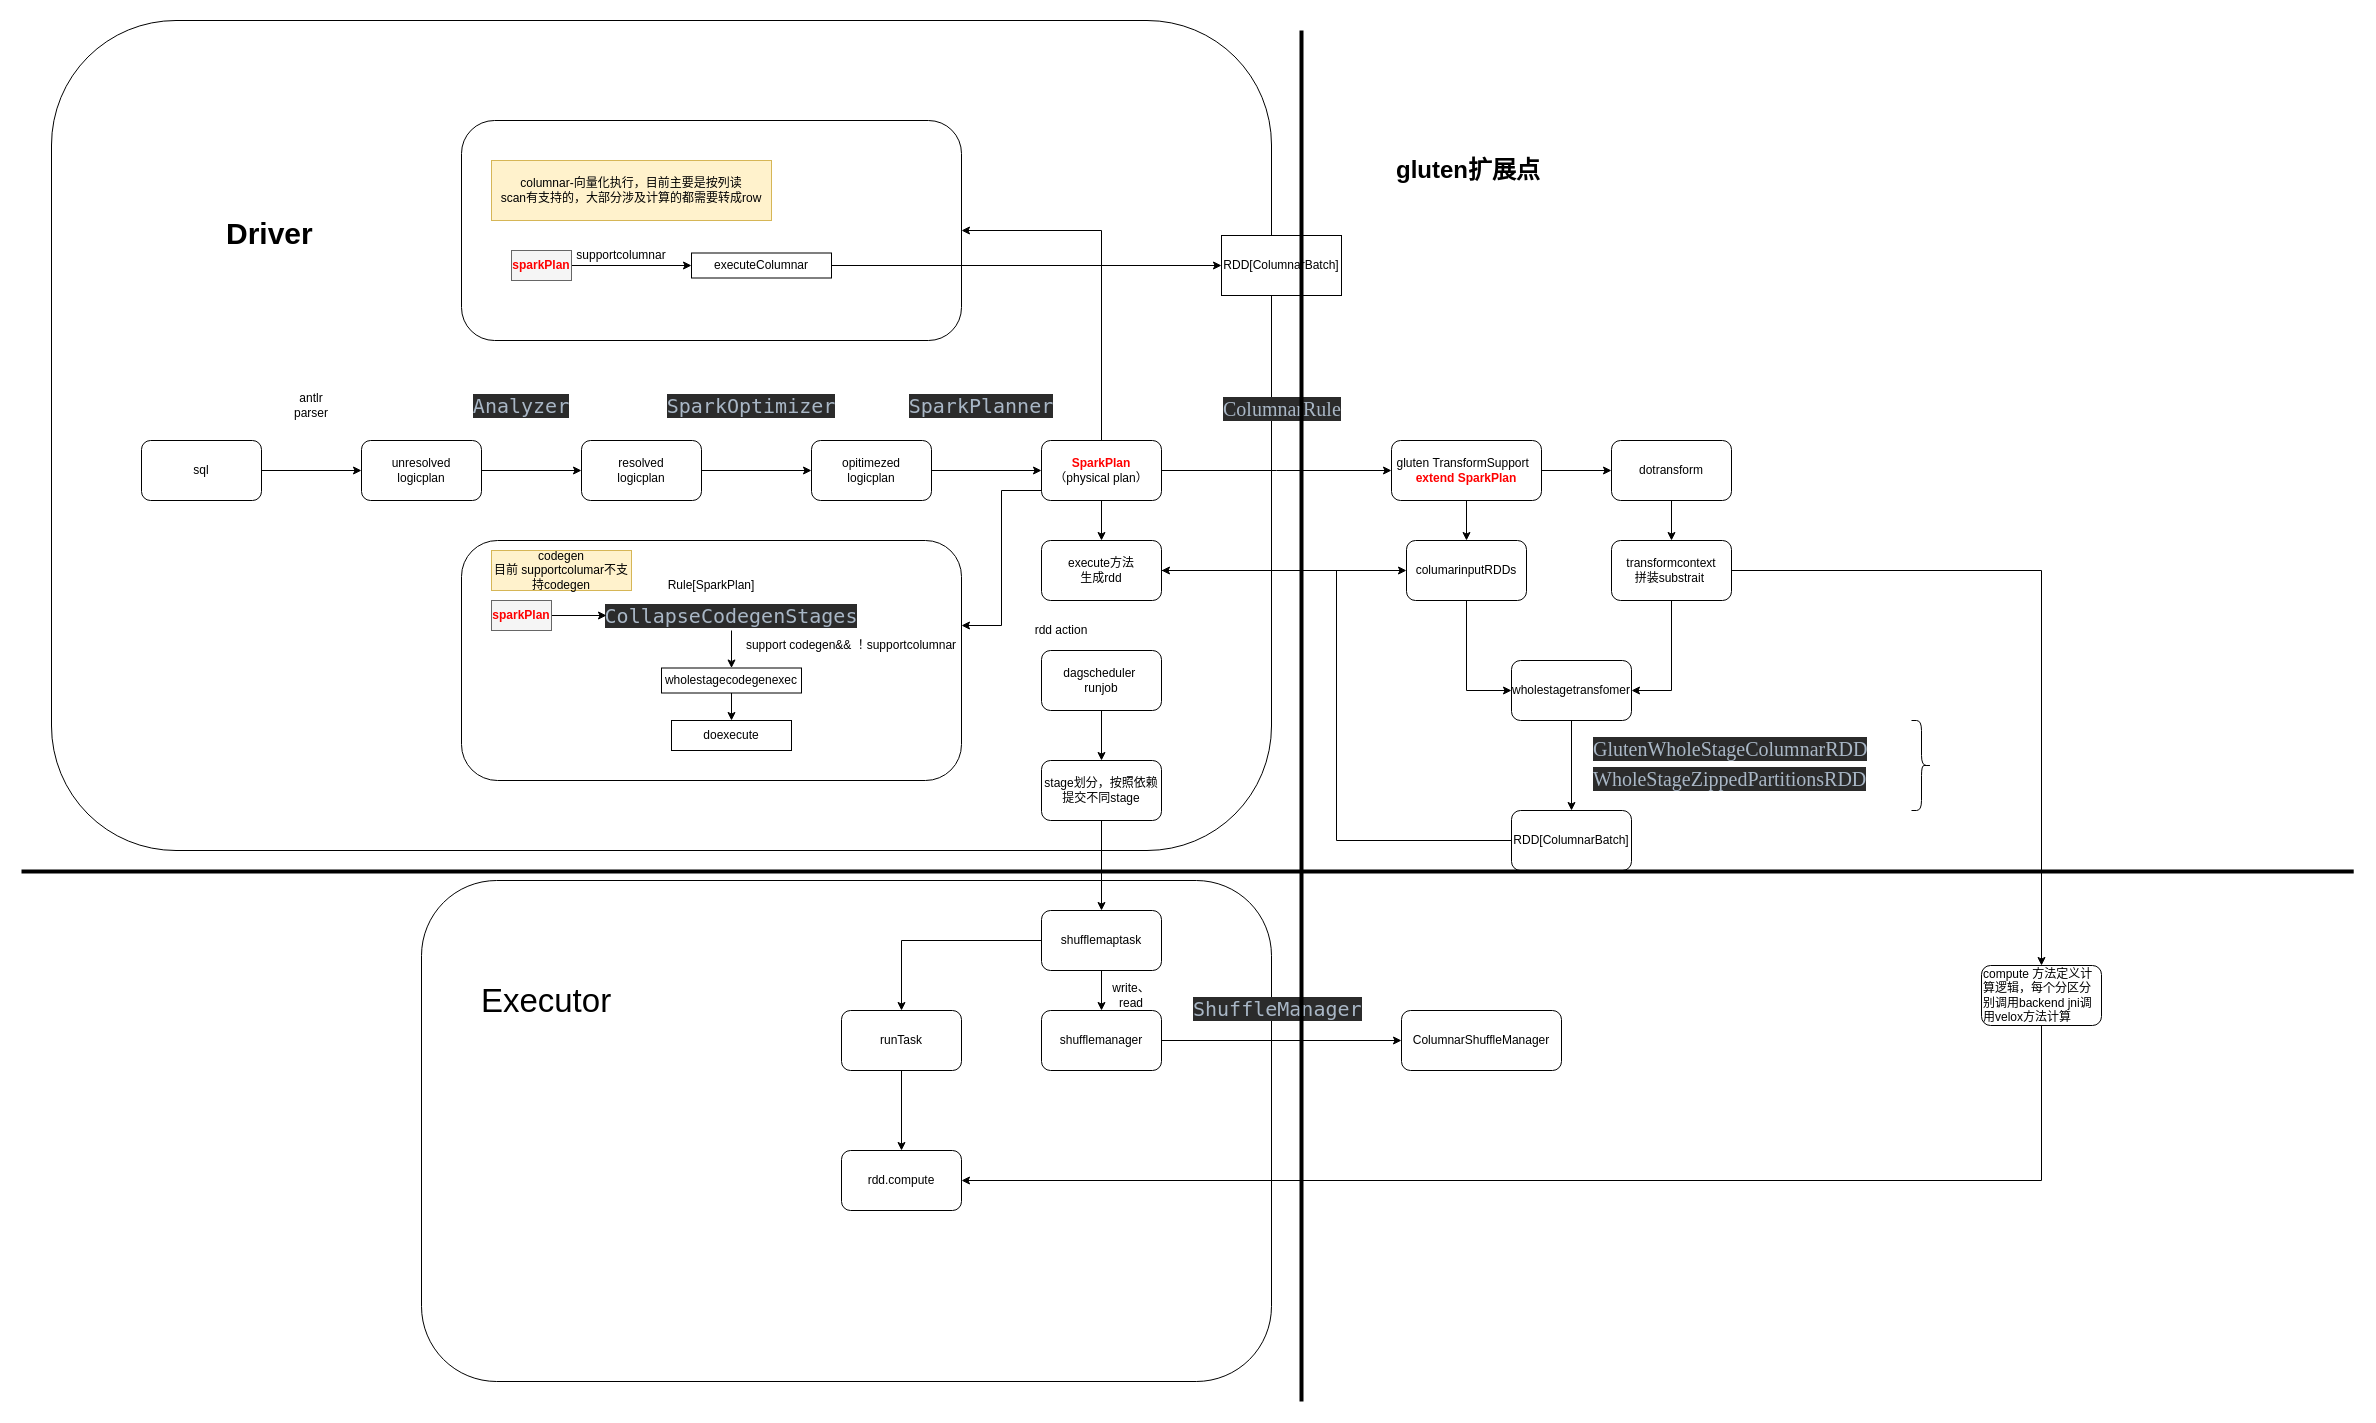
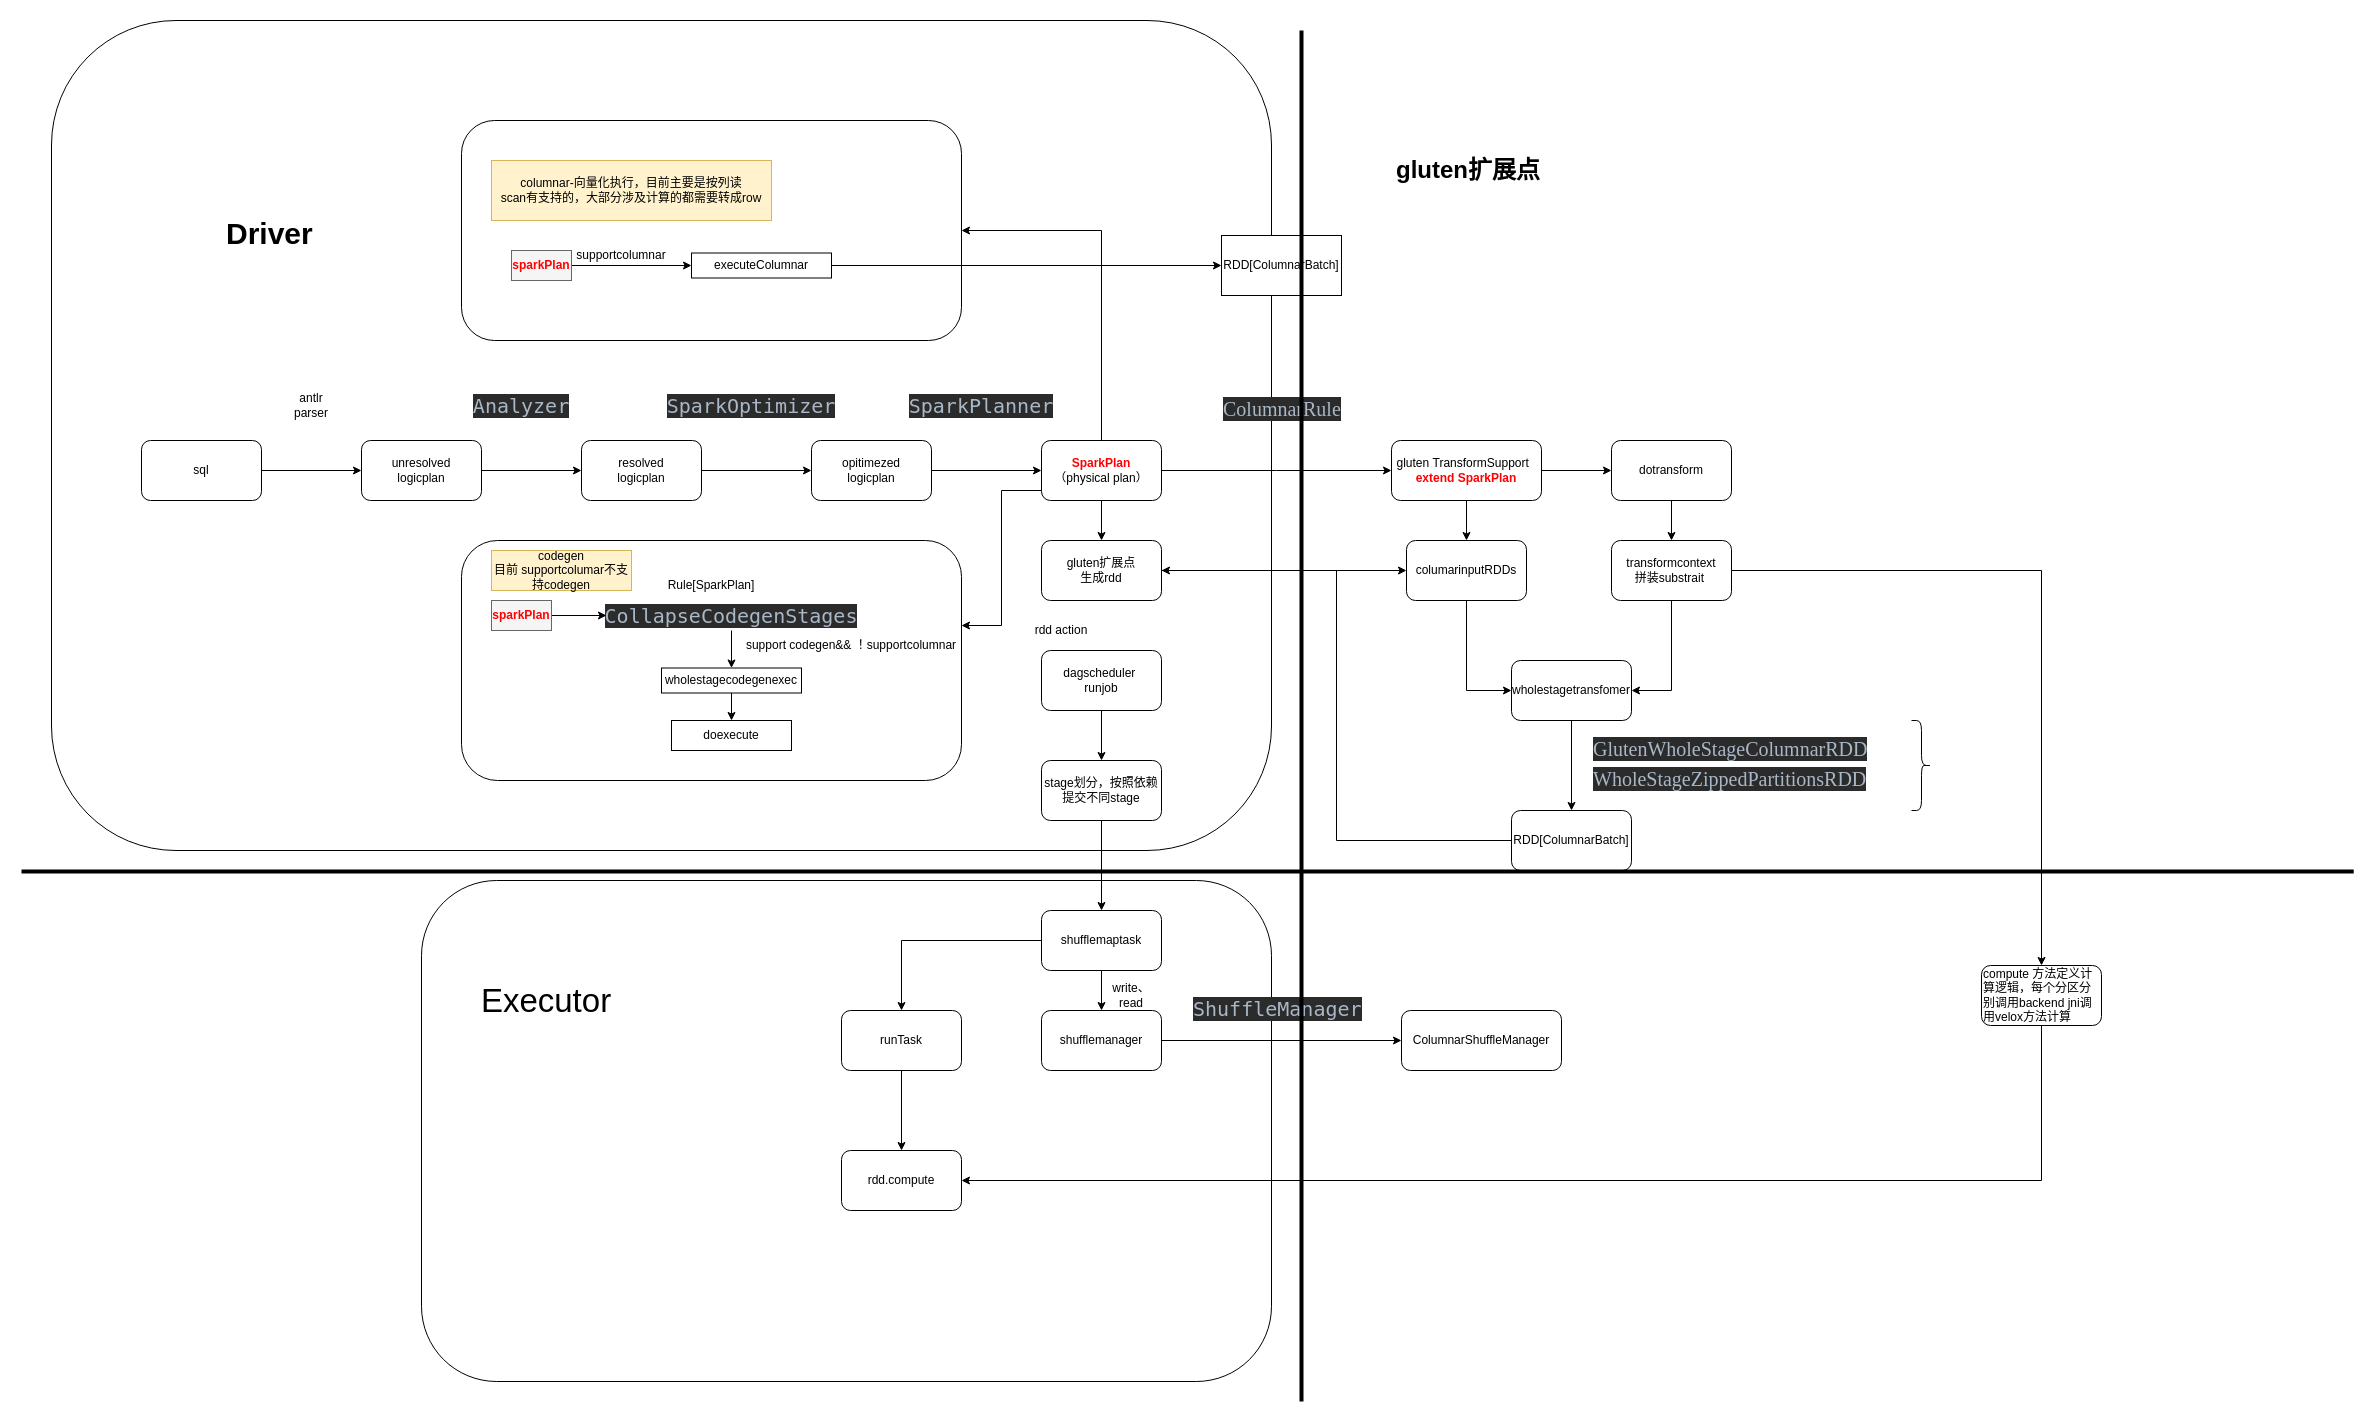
(1102, 571) -> (1102, 571)
